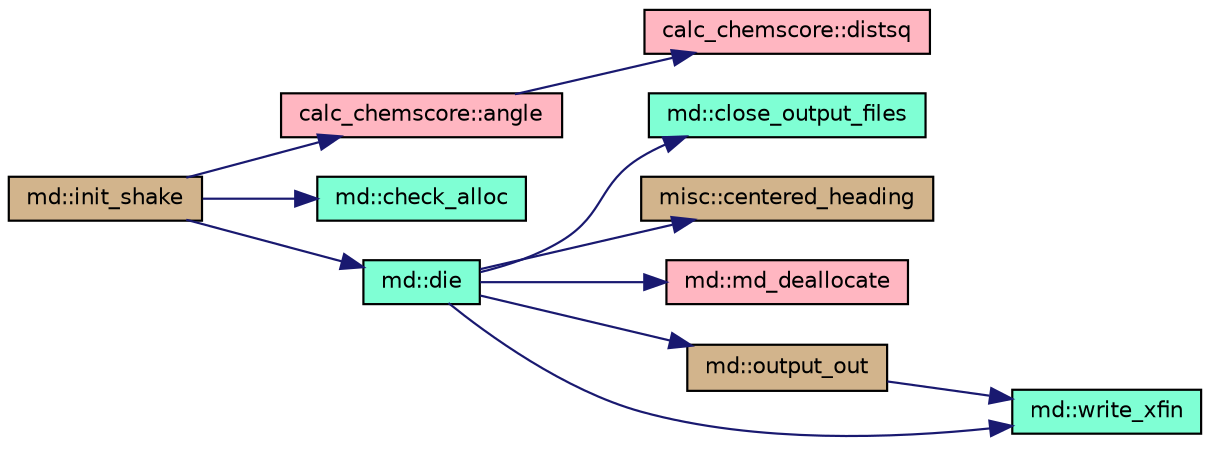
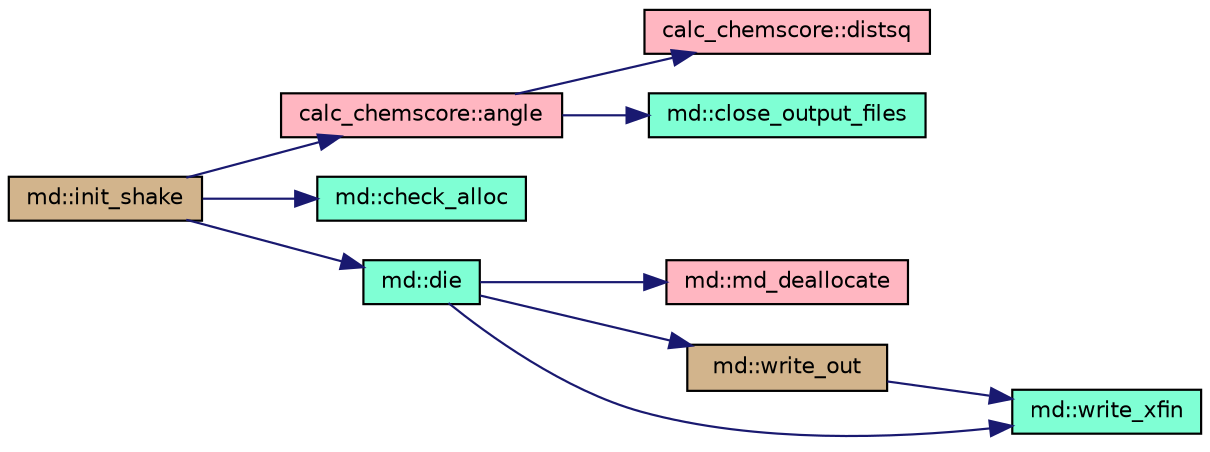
(787, 199) -> none
(583, 223) -> (594, 115)
(787, 368) -> (787, 368)
